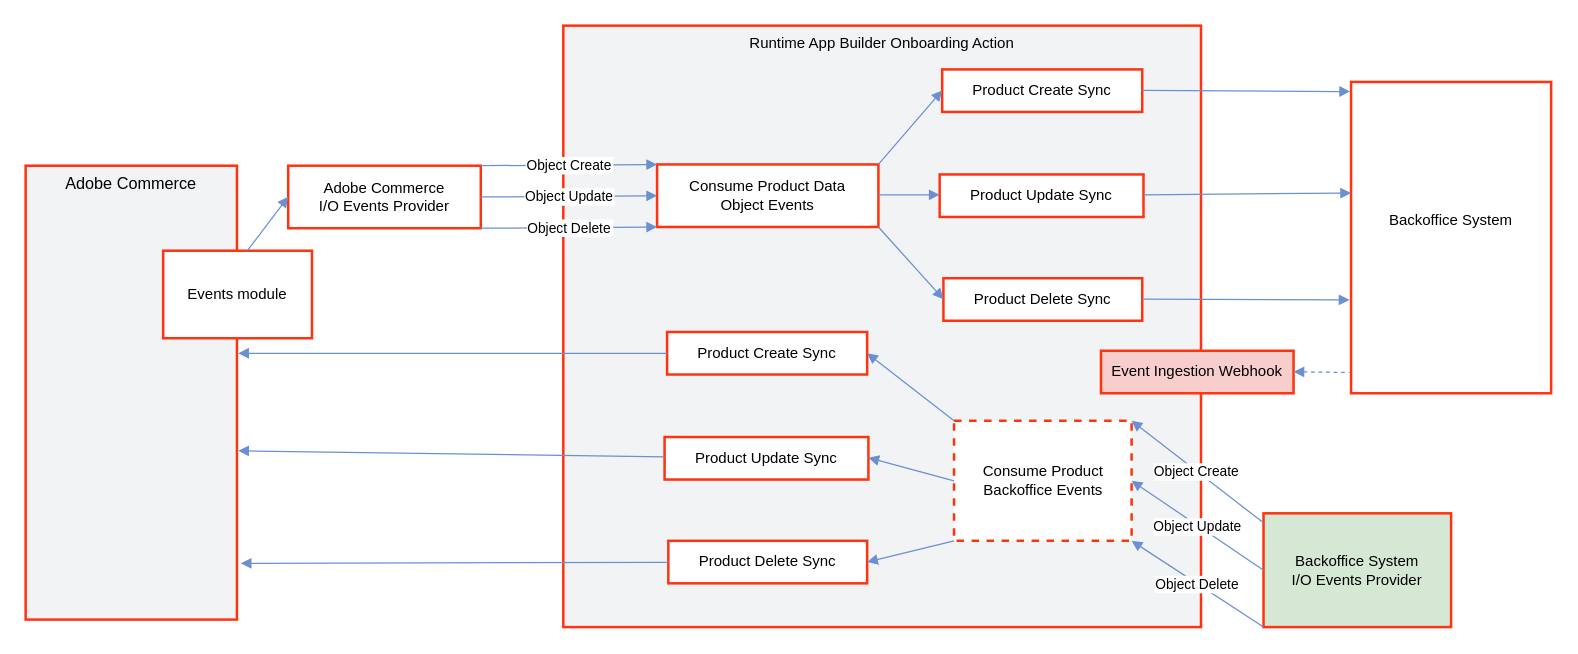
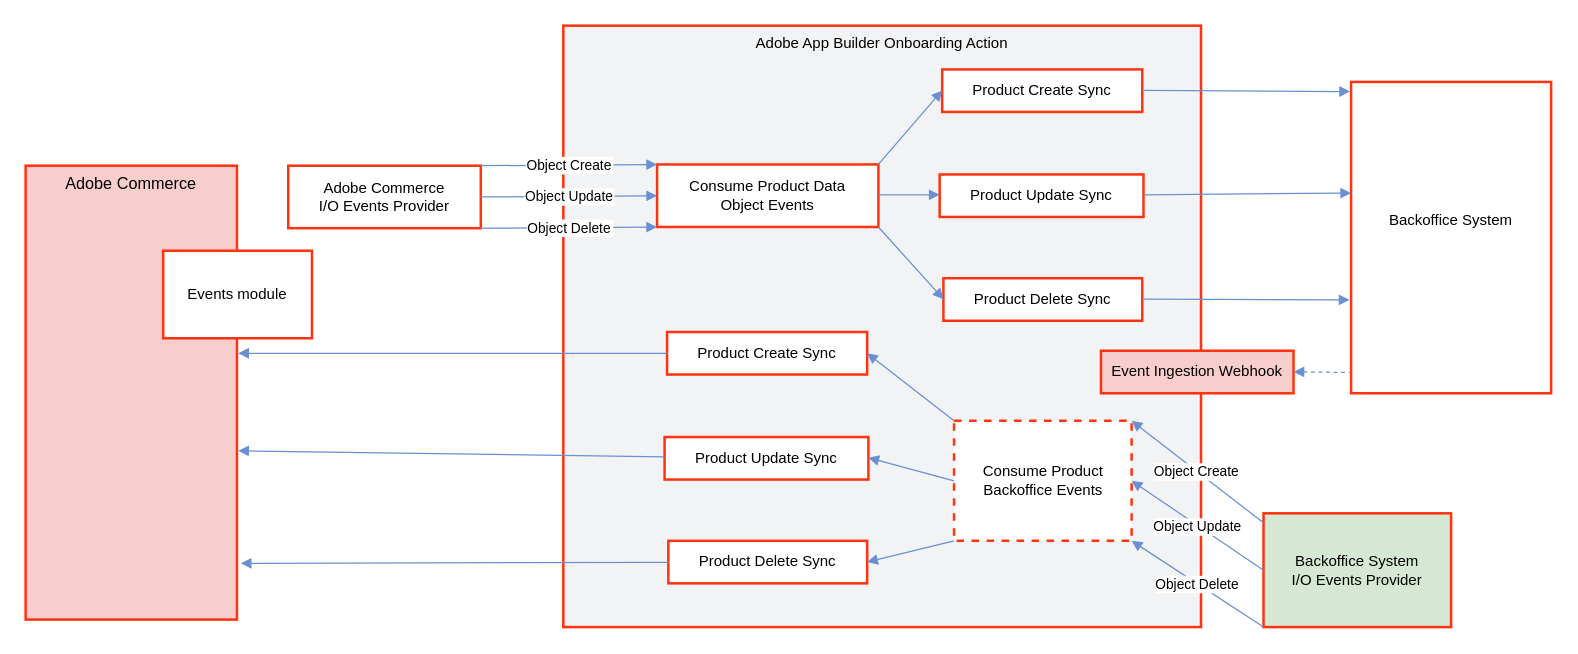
(882, 43) -> (882, 43)
(264, 228) -> none
(131, 393) -> (131, 393)
